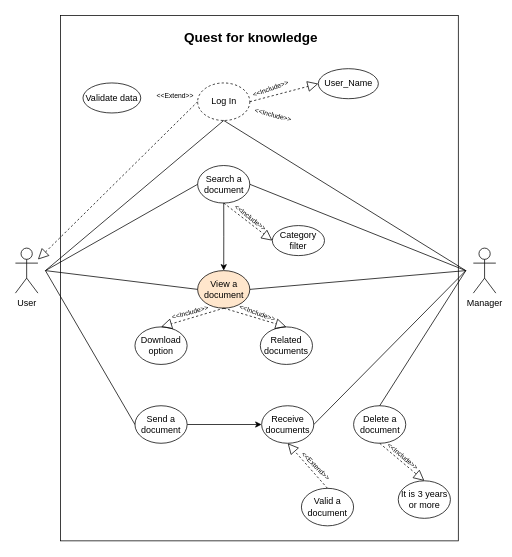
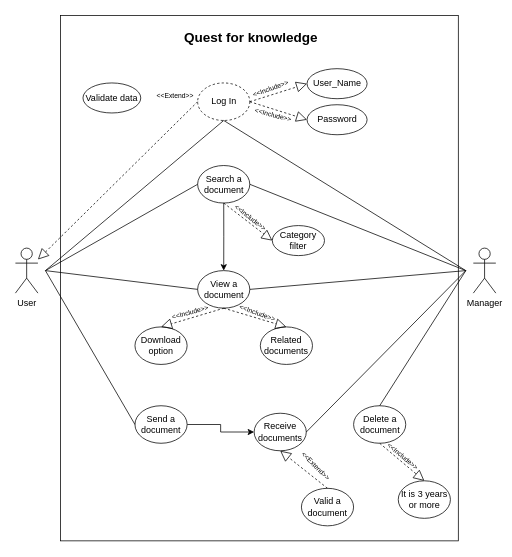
(348, 84) -> (337, 84)
none -> (273, 109)
none -> (337, 120)
(224, 289) -> (224, 289)
(287, 424) -> (280, 432)
